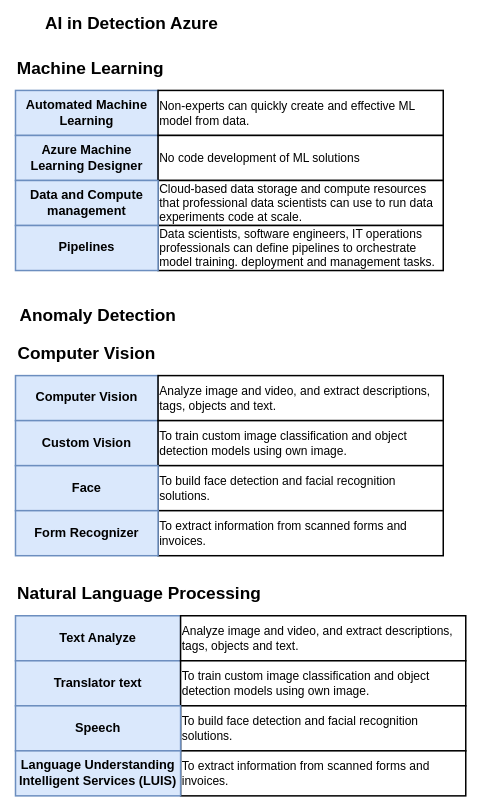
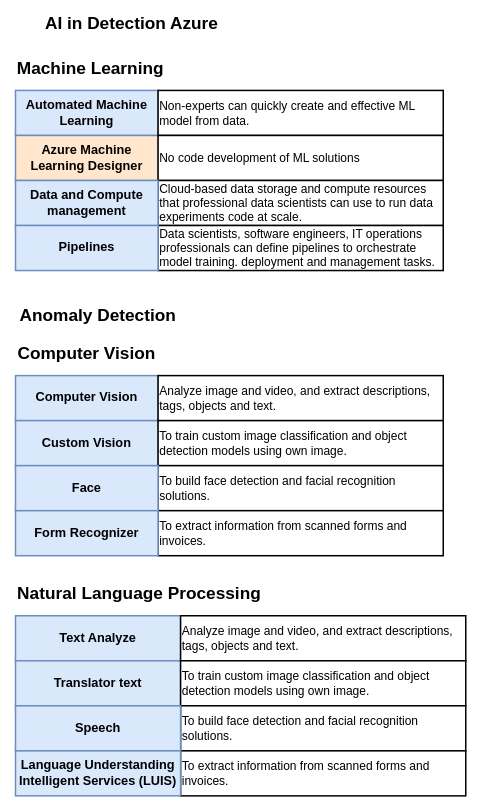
(87, 158) -> (87, 158)
